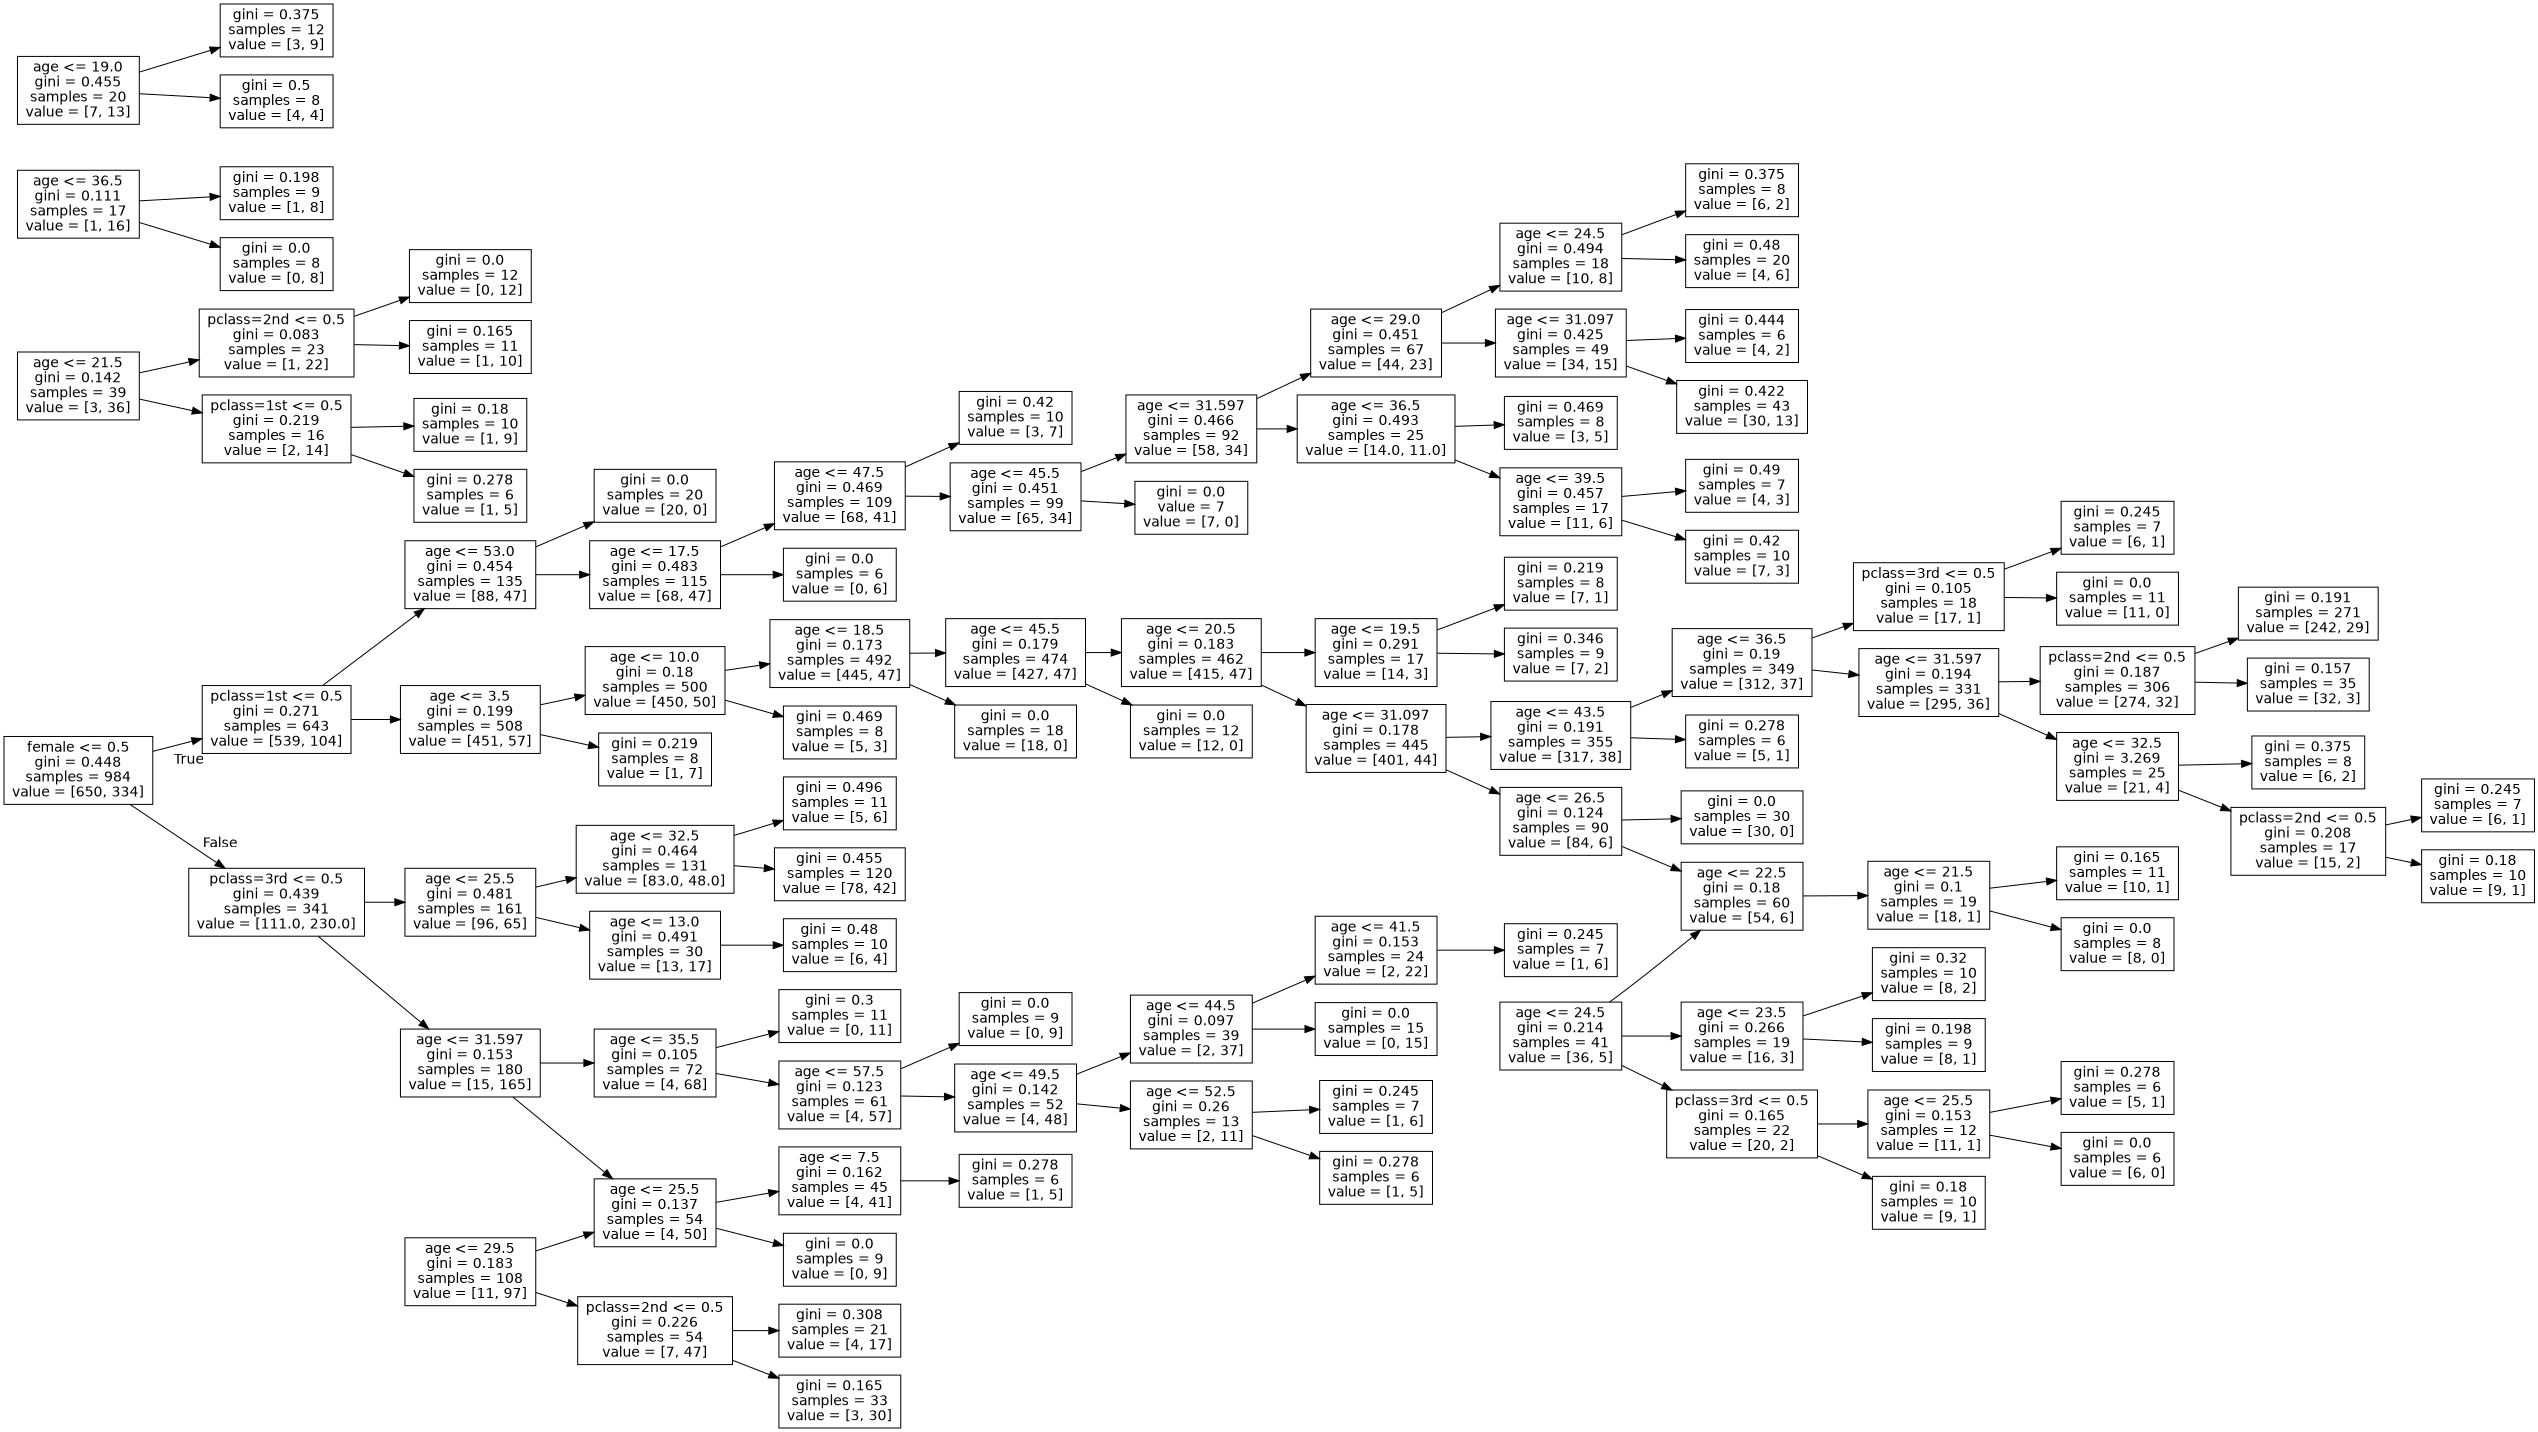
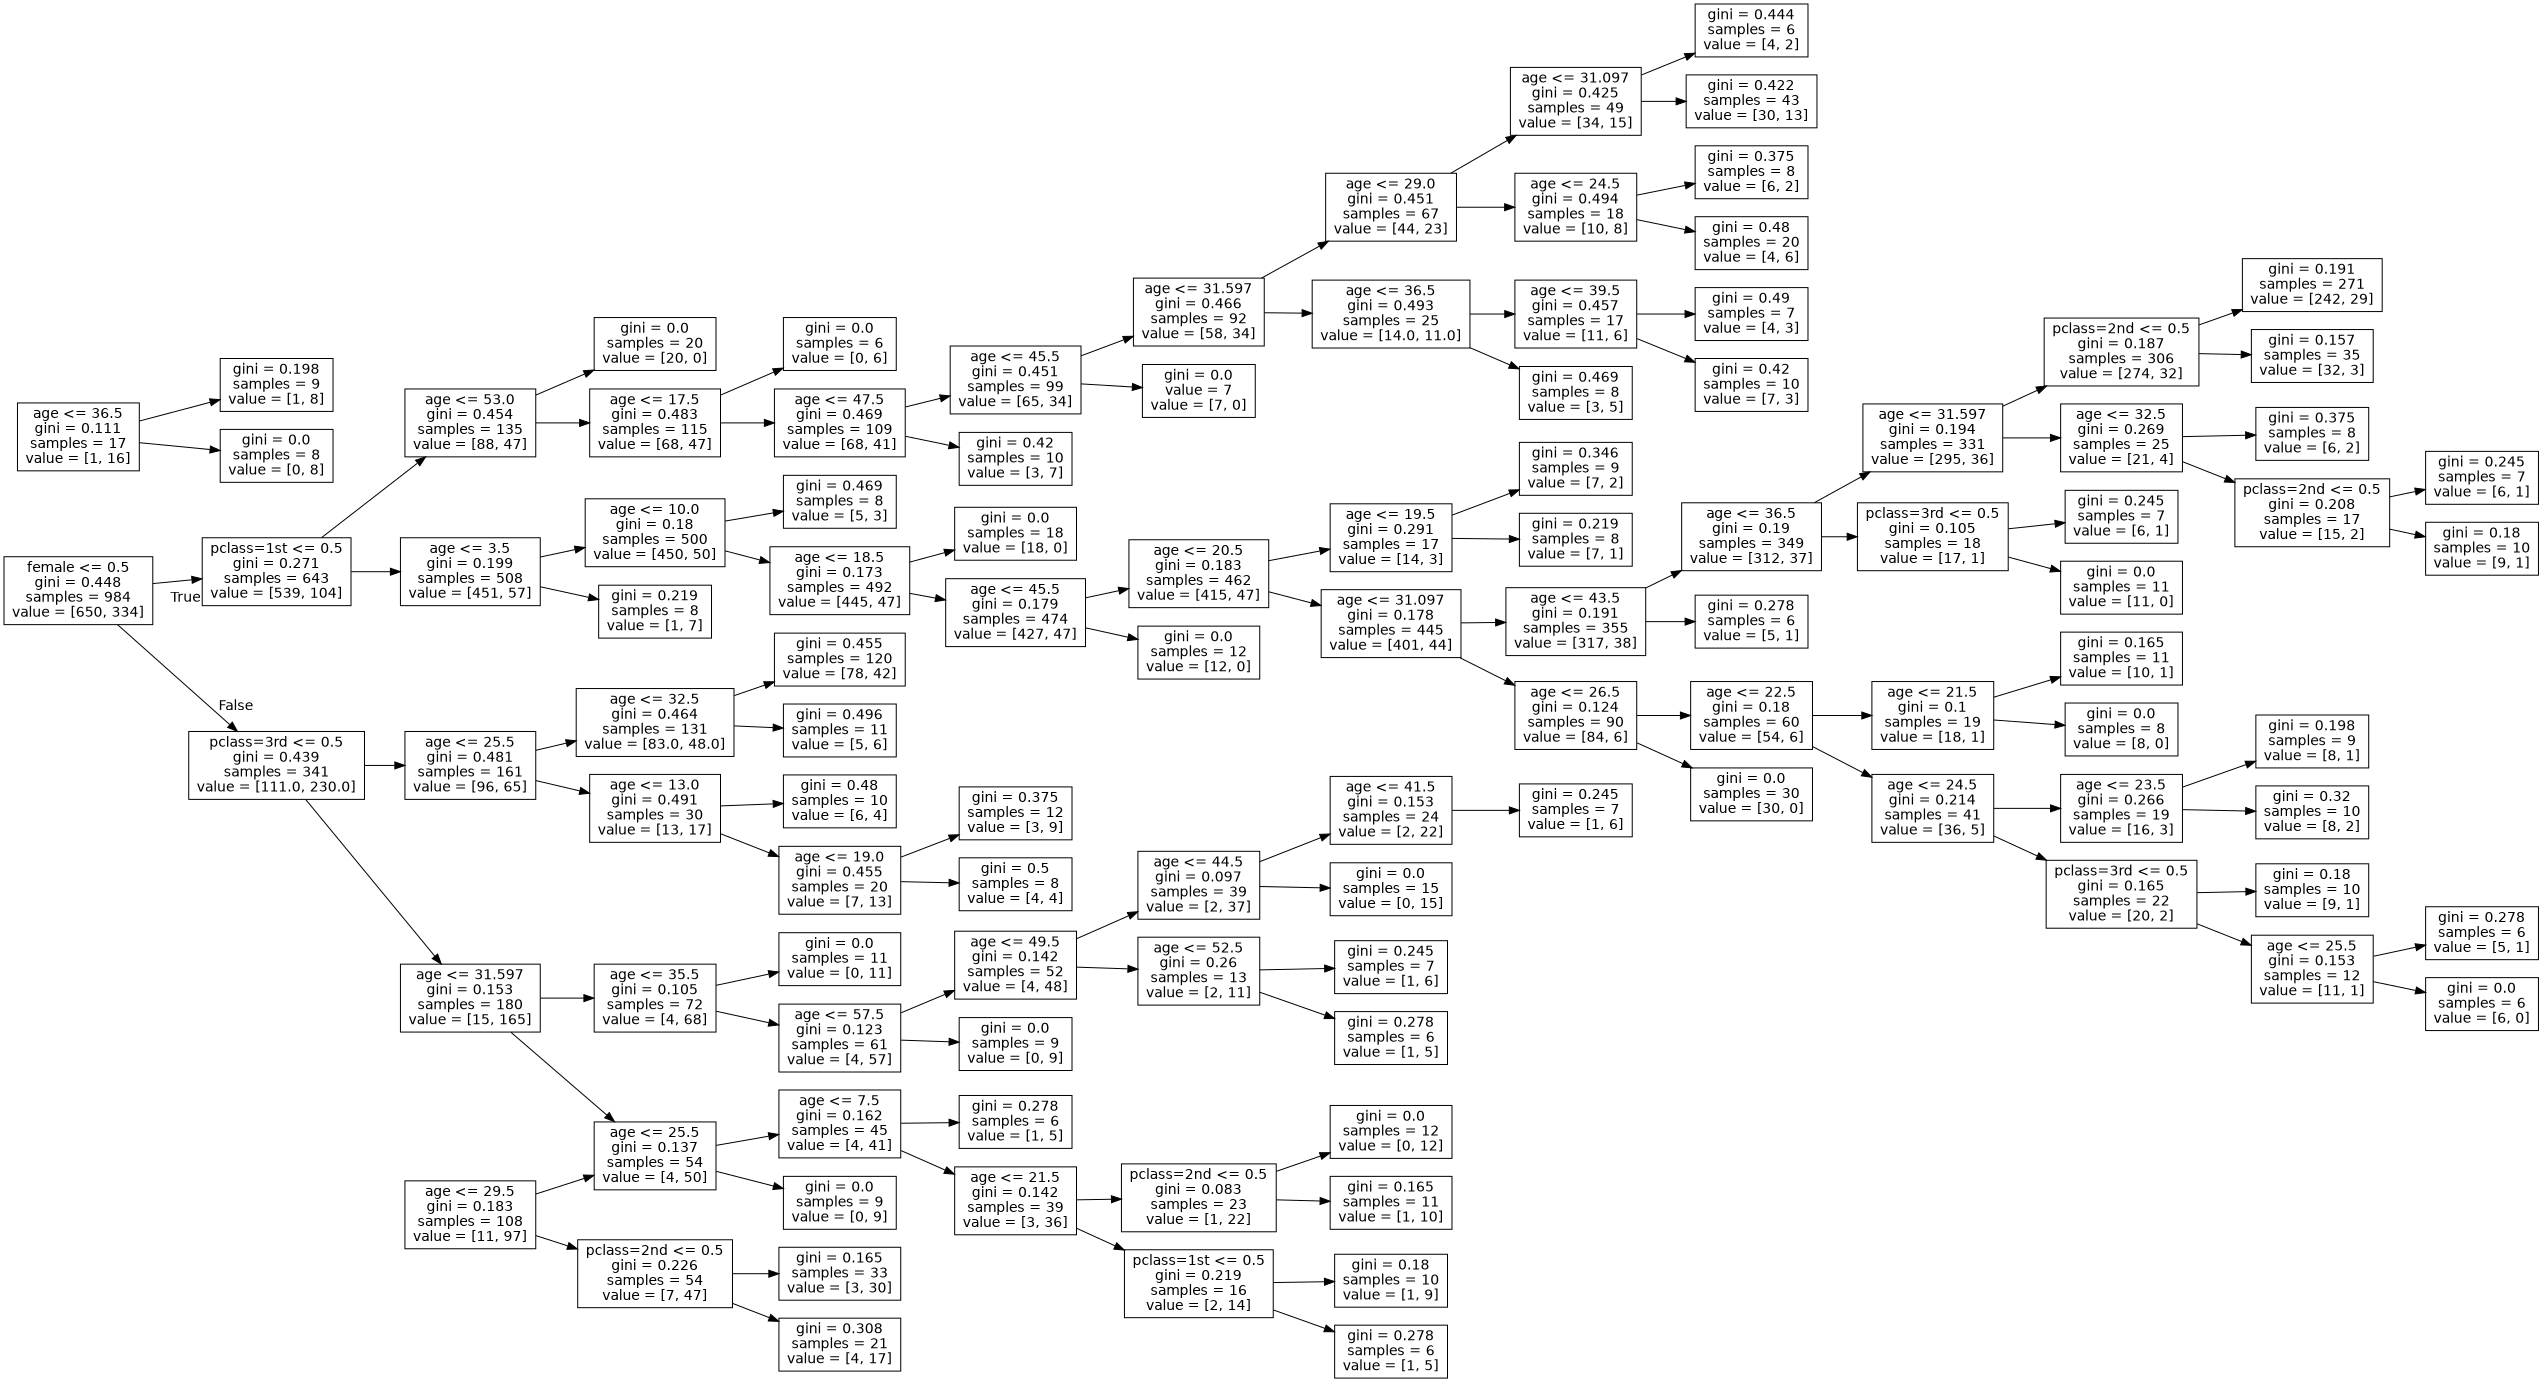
(2118, 766) -> (2122, 438)
none -> (745, 843)
(1651, 970) -> (1838, 760)
(840, 1016) -> (840, 959)
none -> (923, 1160)
